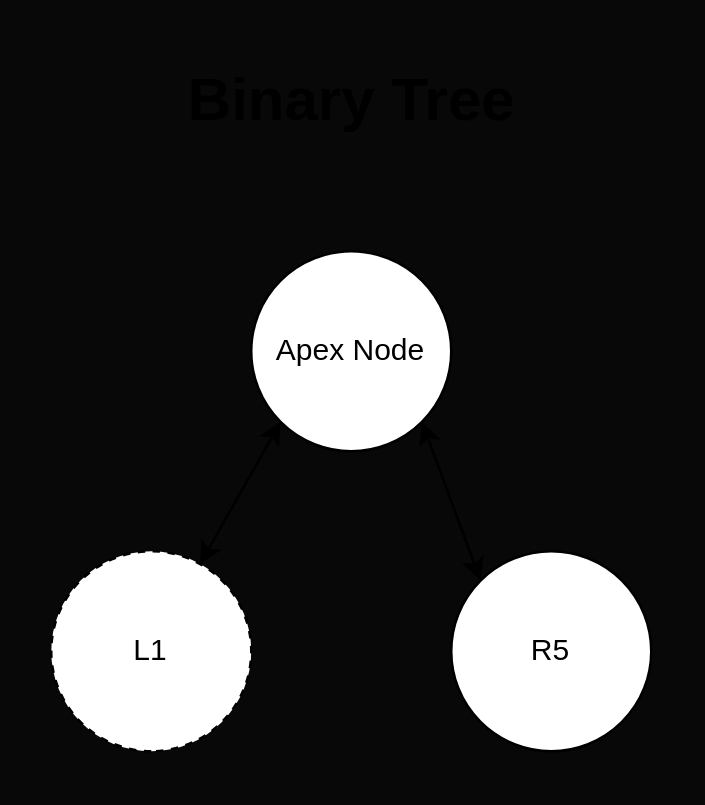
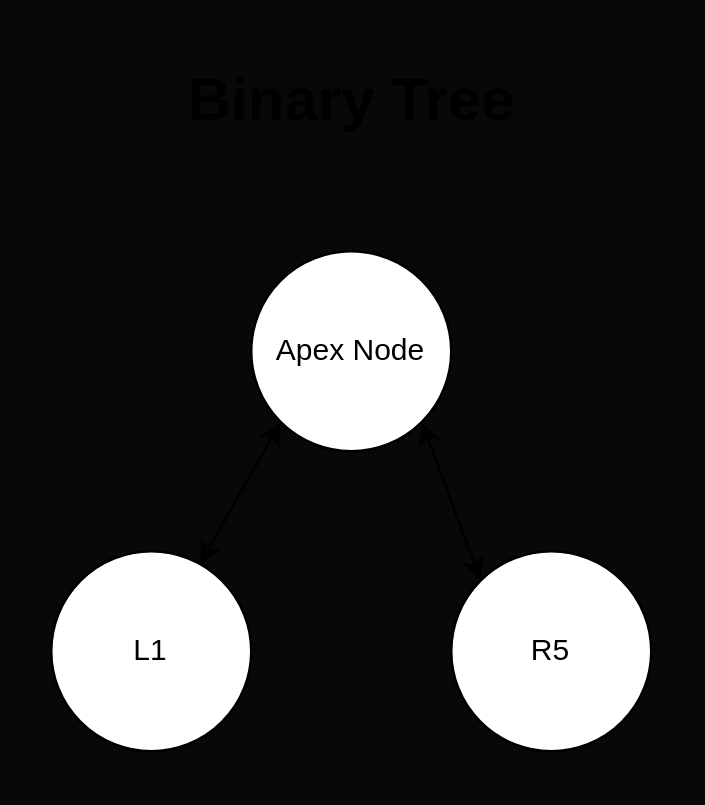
(151, 651) -> (151, 651)
